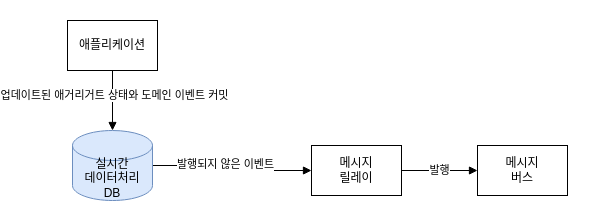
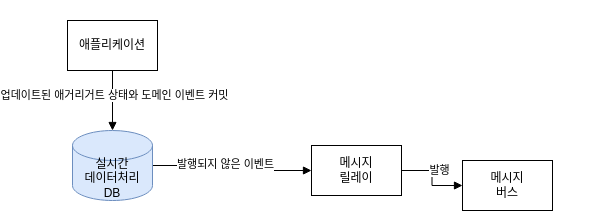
(523, 171) -> (508, 186)
